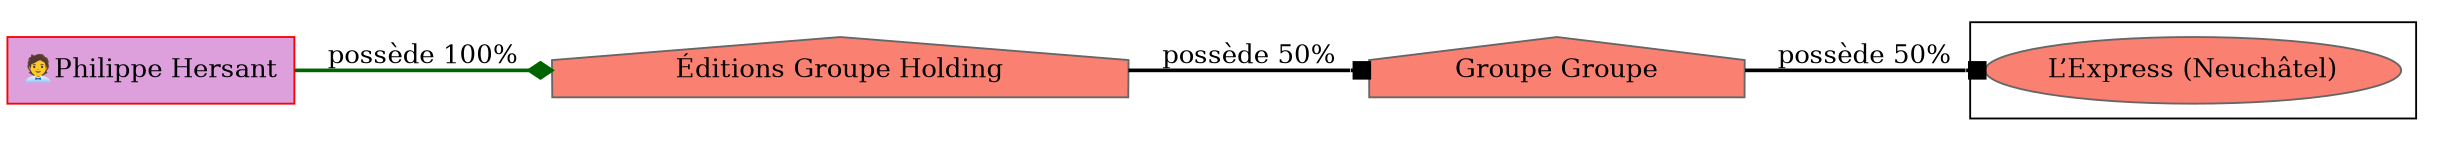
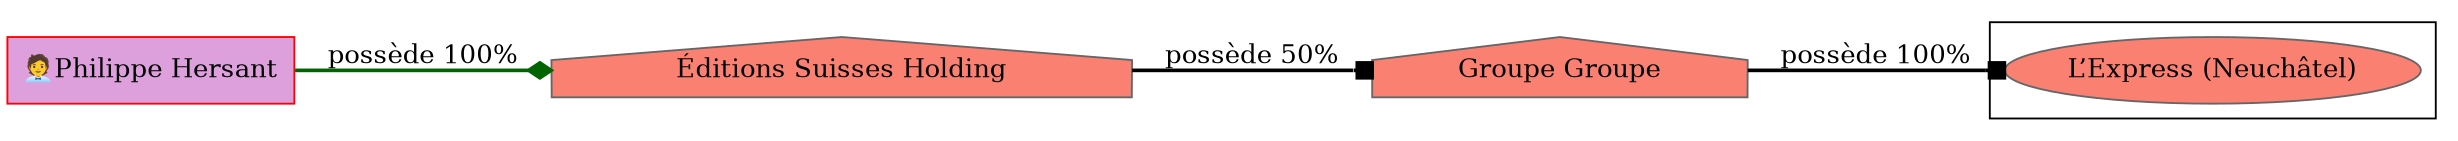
(1865, 56) -> (1876, 56)
(840, 70) -> (842, 70)
